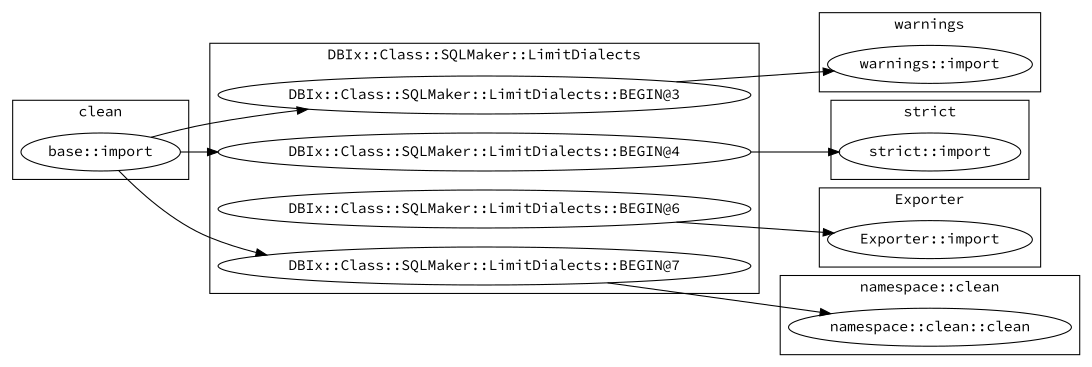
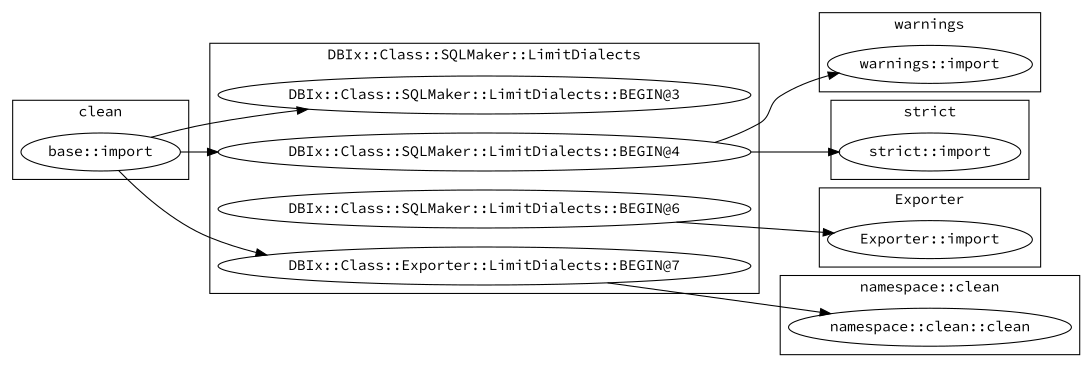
(750, 77) -> (771, 108)
(484, 266) -> (484, 266)
